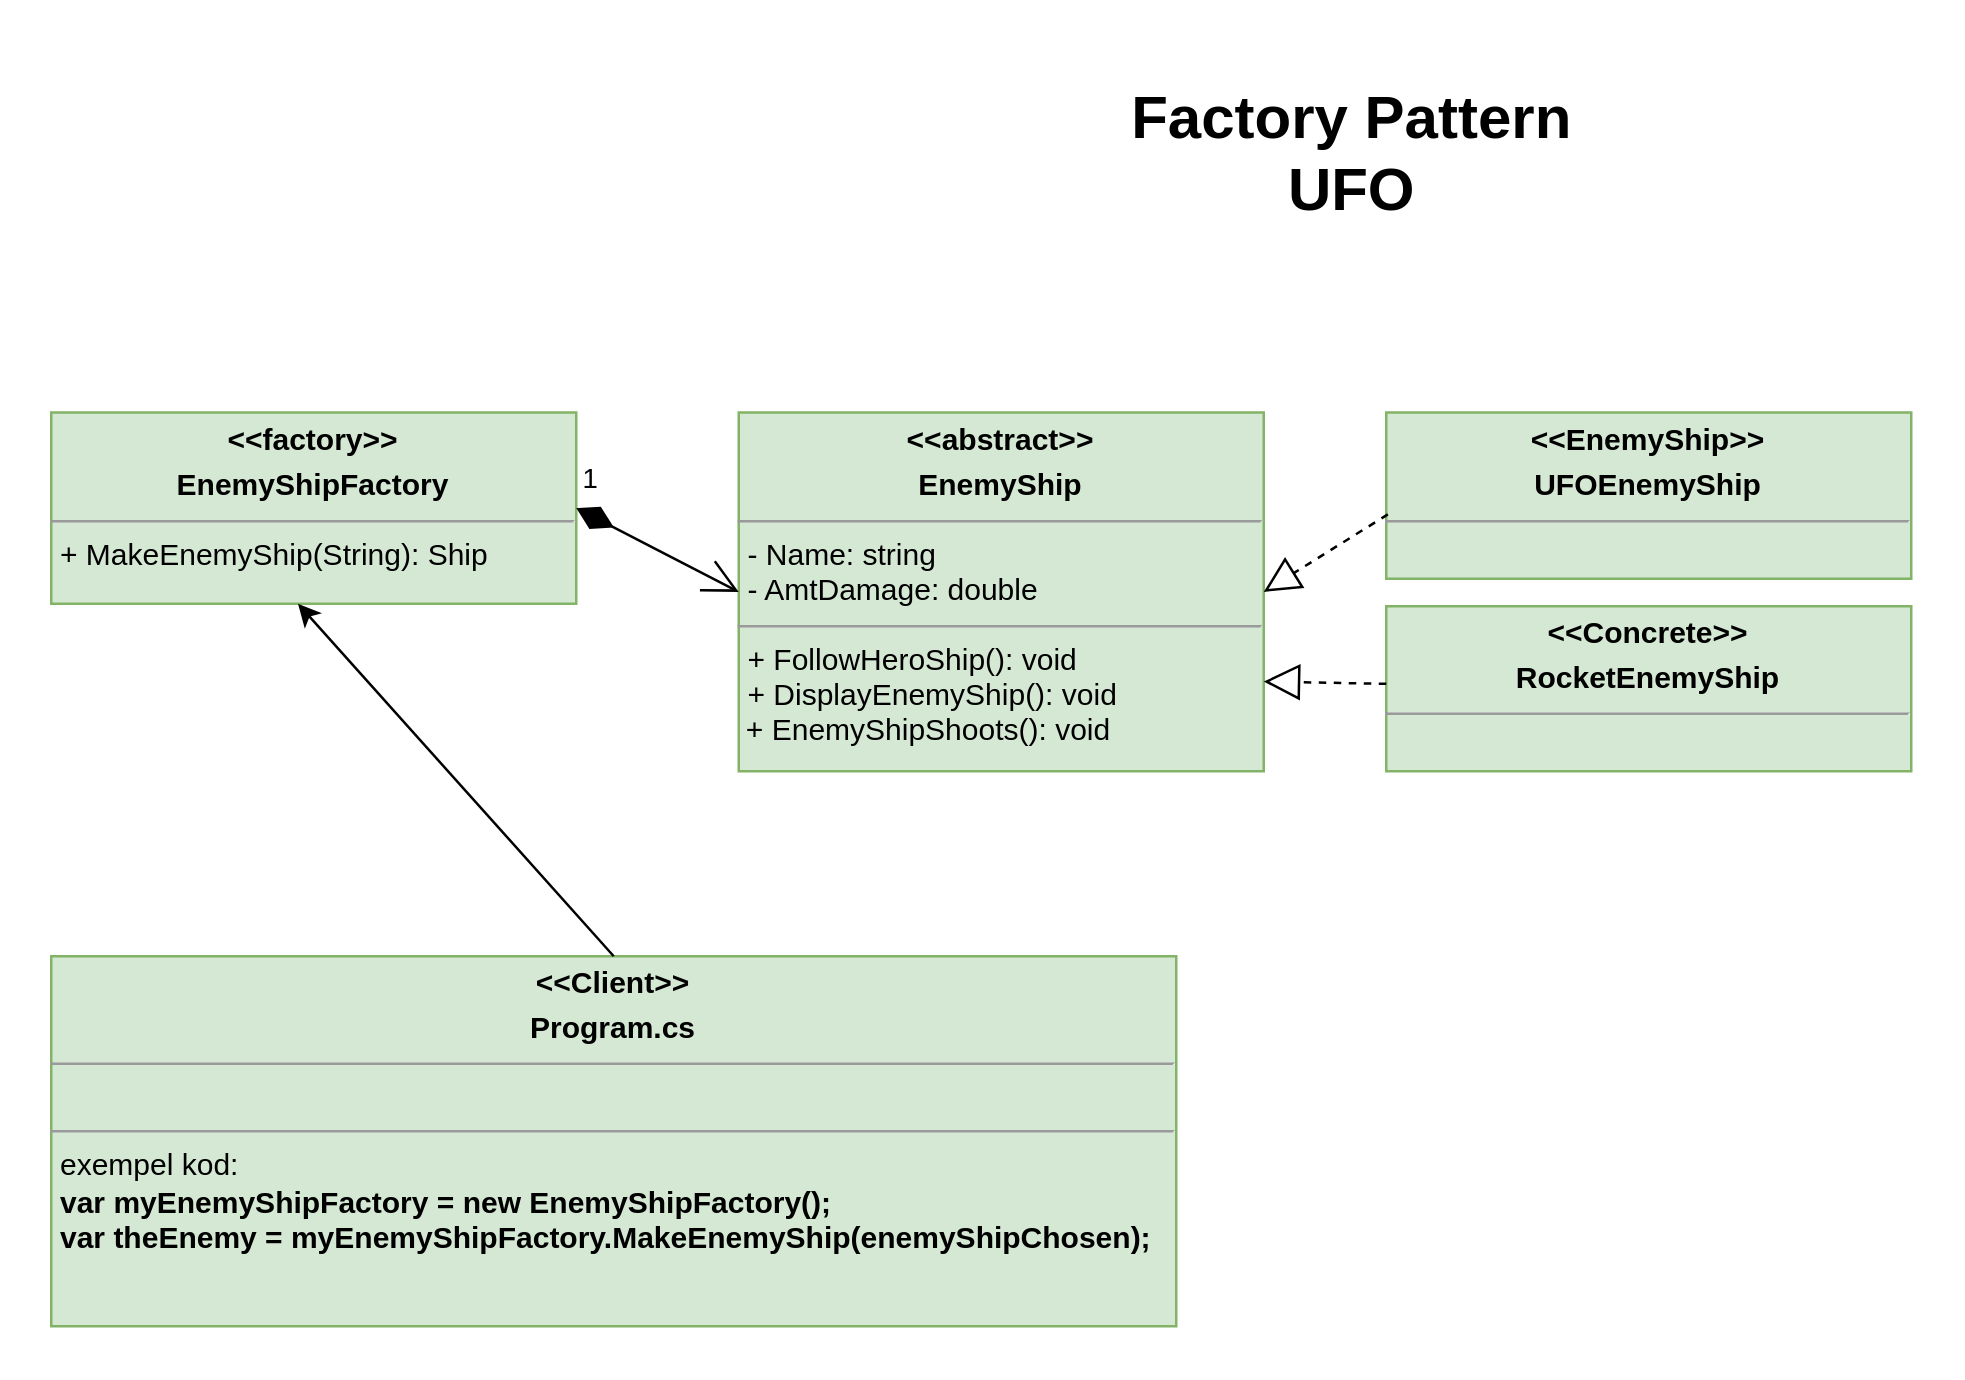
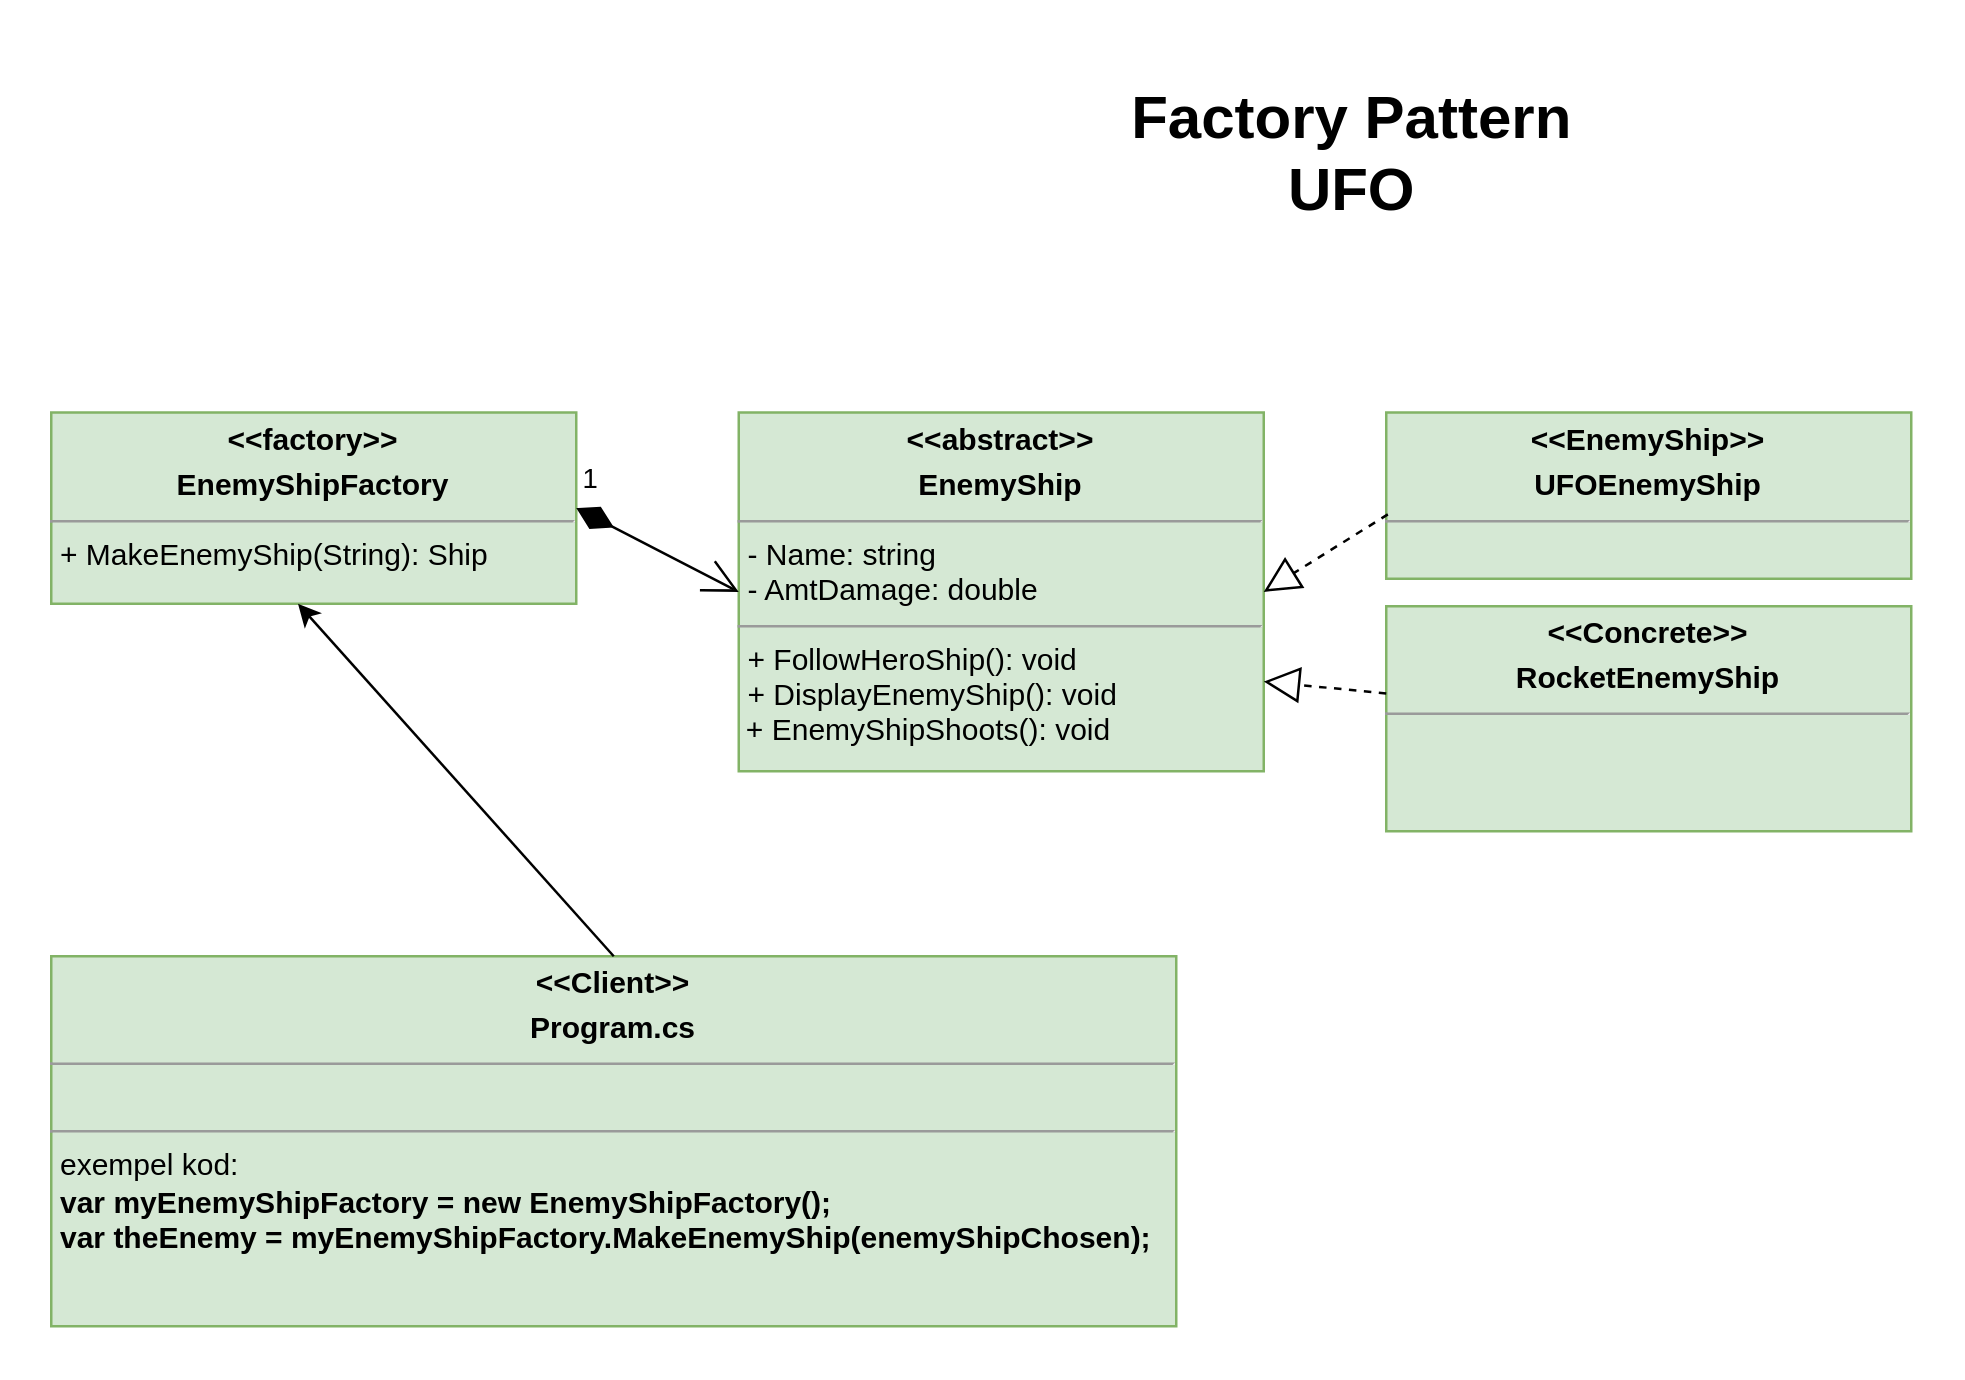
(1649, 689) -> (1649, 719)
